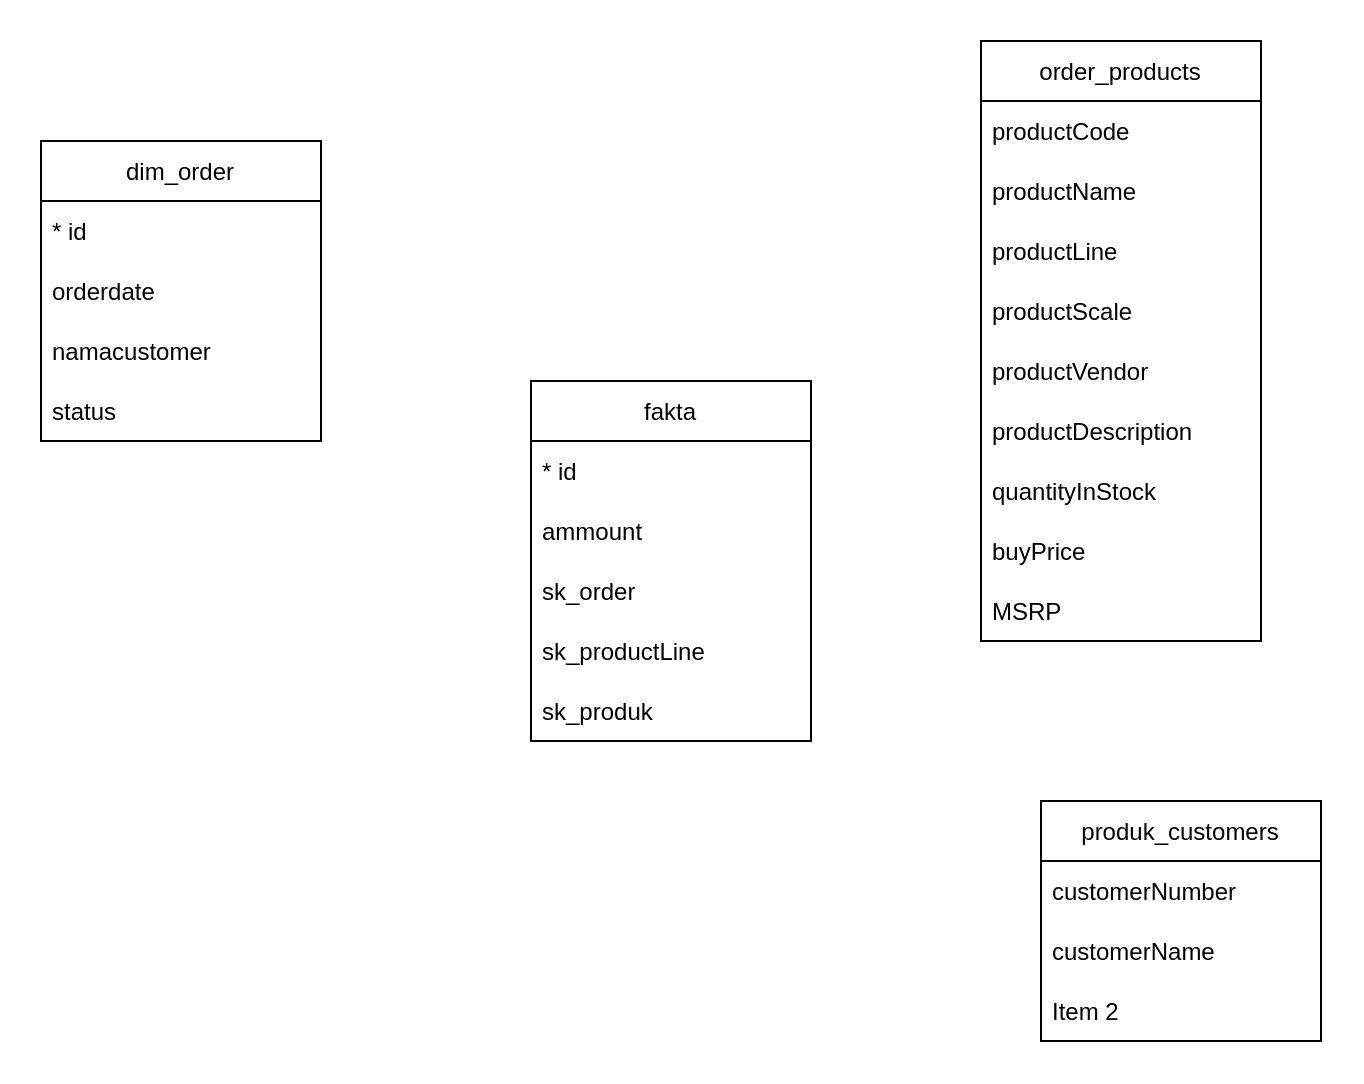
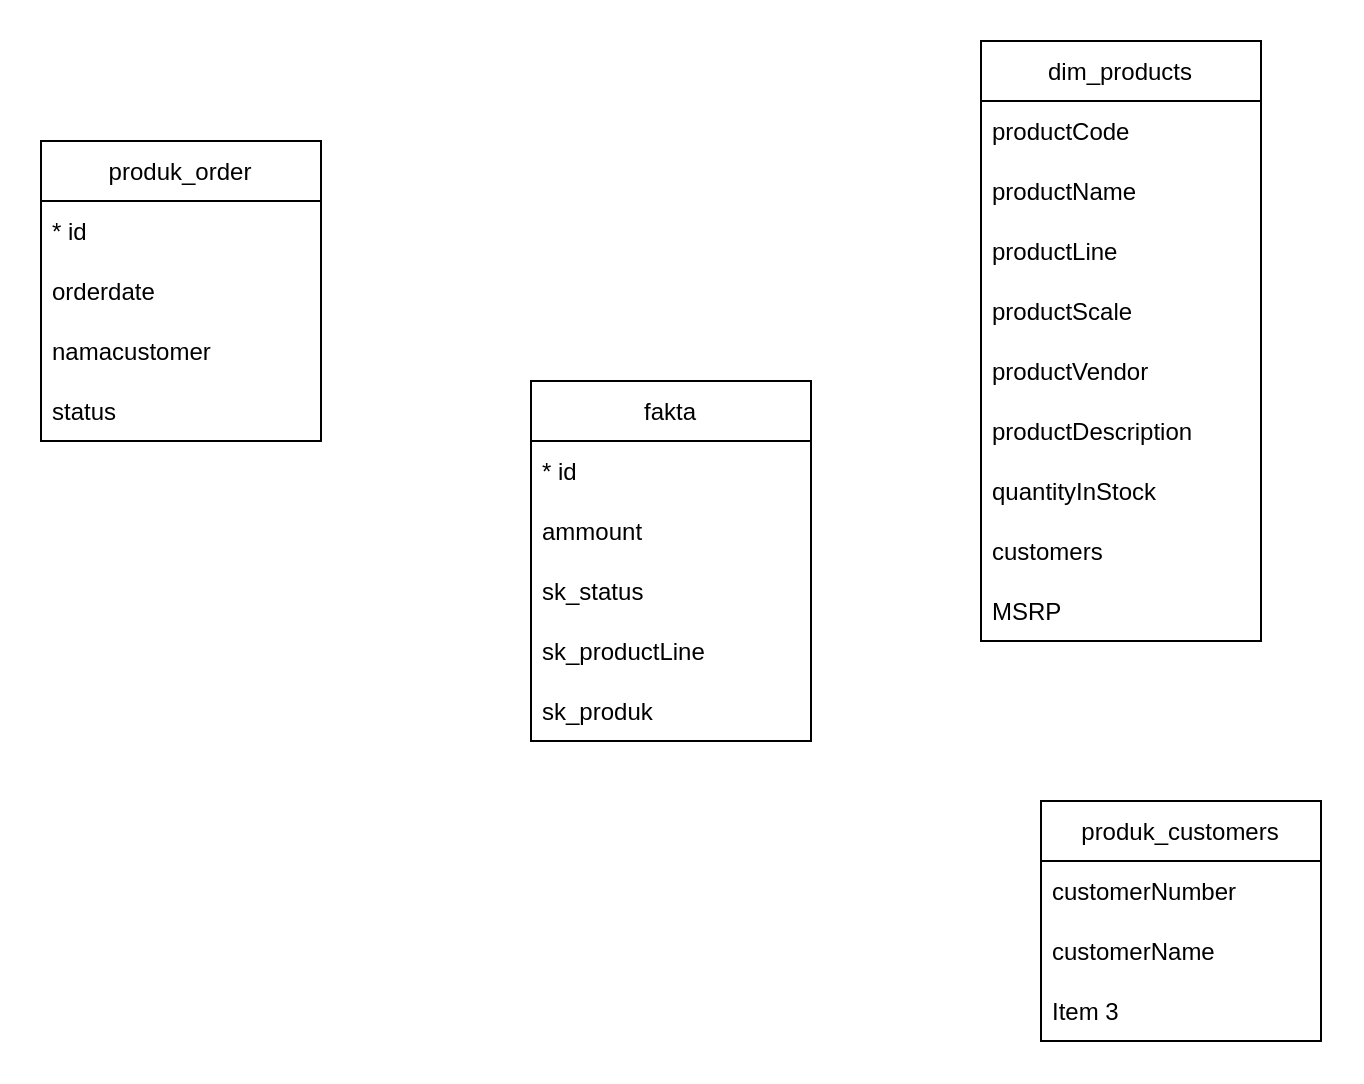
(1120, 72) -> (1120, 72)
(180, 172) -> (180, 172)
(1043, 552) -> (1052, 552)
(596, 592) -> (602, 592)
(1089, 1012) -> (1089, 1012)
